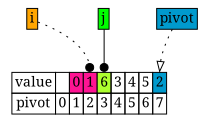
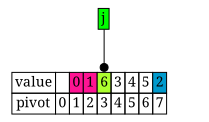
(32, 18) -> none
(177, 18) -> none
